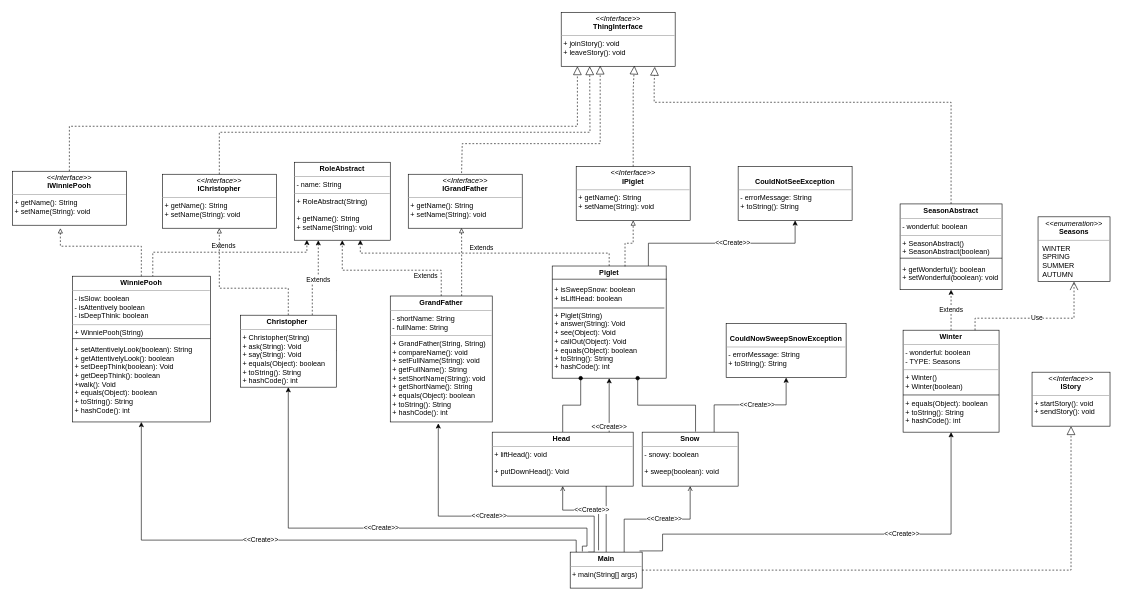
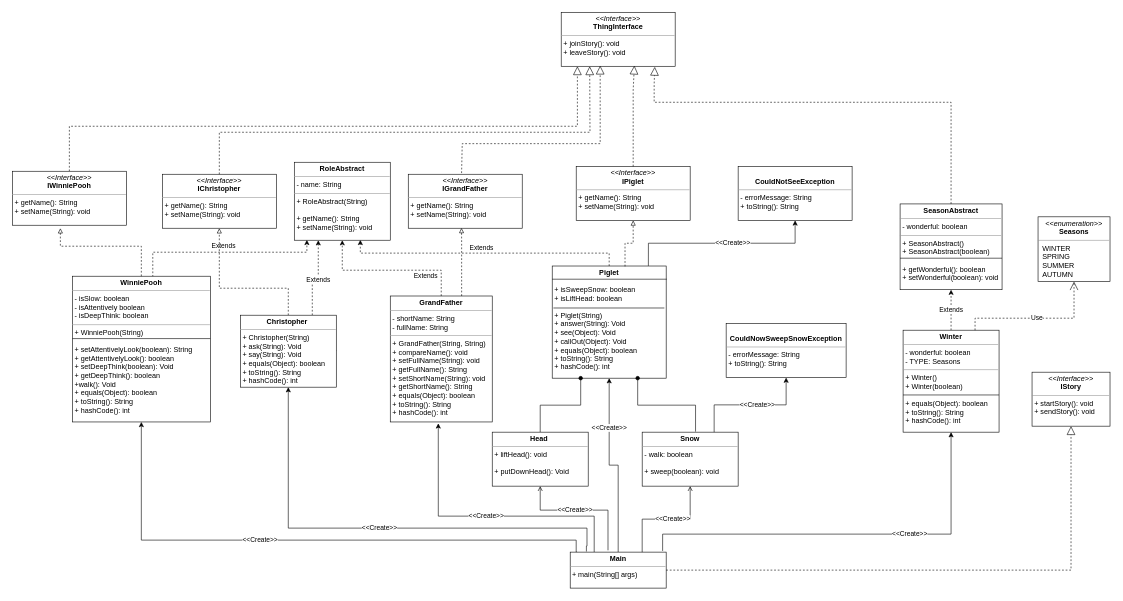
(682, 445) -> (682, 445)
(563, 459) -> (540, 459)
(606, 570) -> (618, 570)
